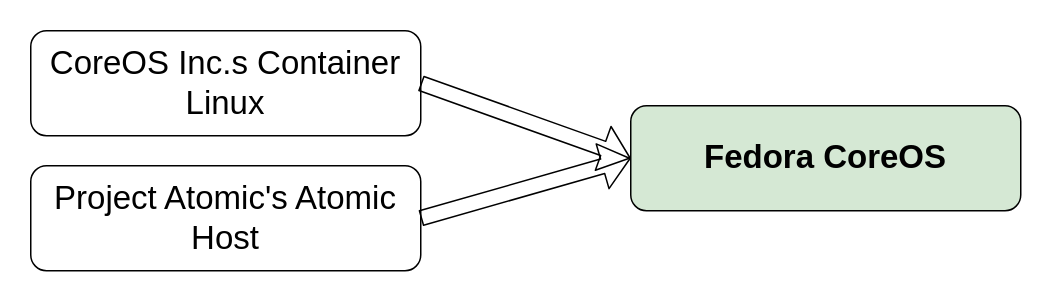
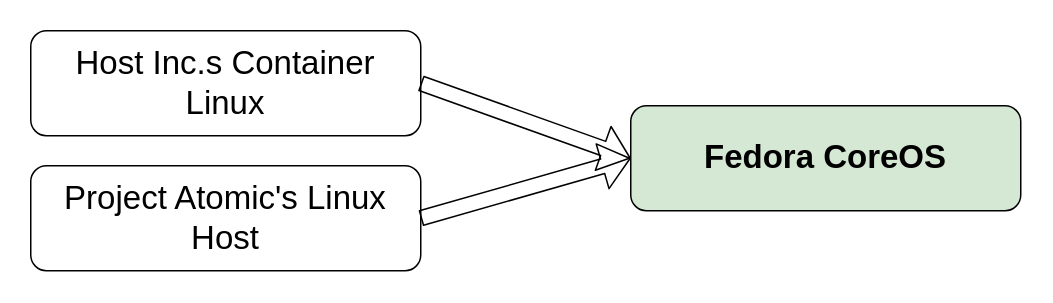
(226, 83) -> (226, 83)
(226, 218) -> (226, 218)
